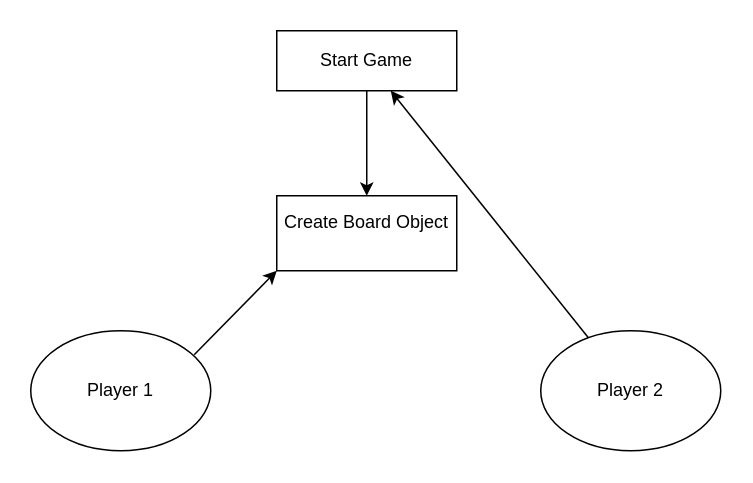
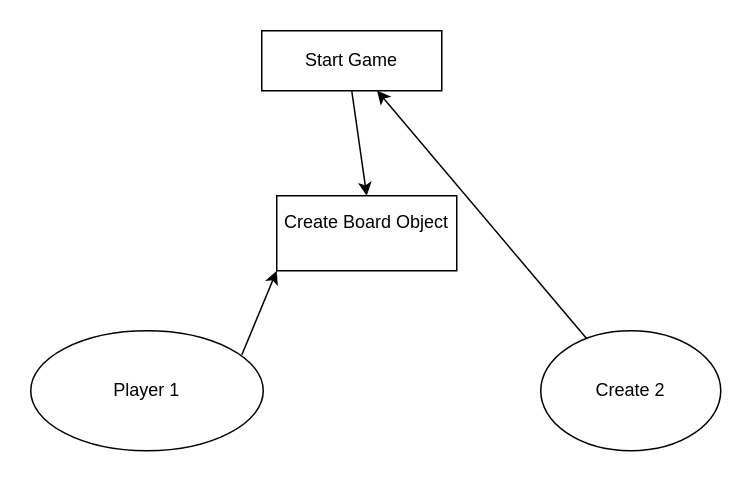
(367, 61) -> (352, 61)
(121, 391) -> (147, 391)
(631, 391) -> (631, 391)
